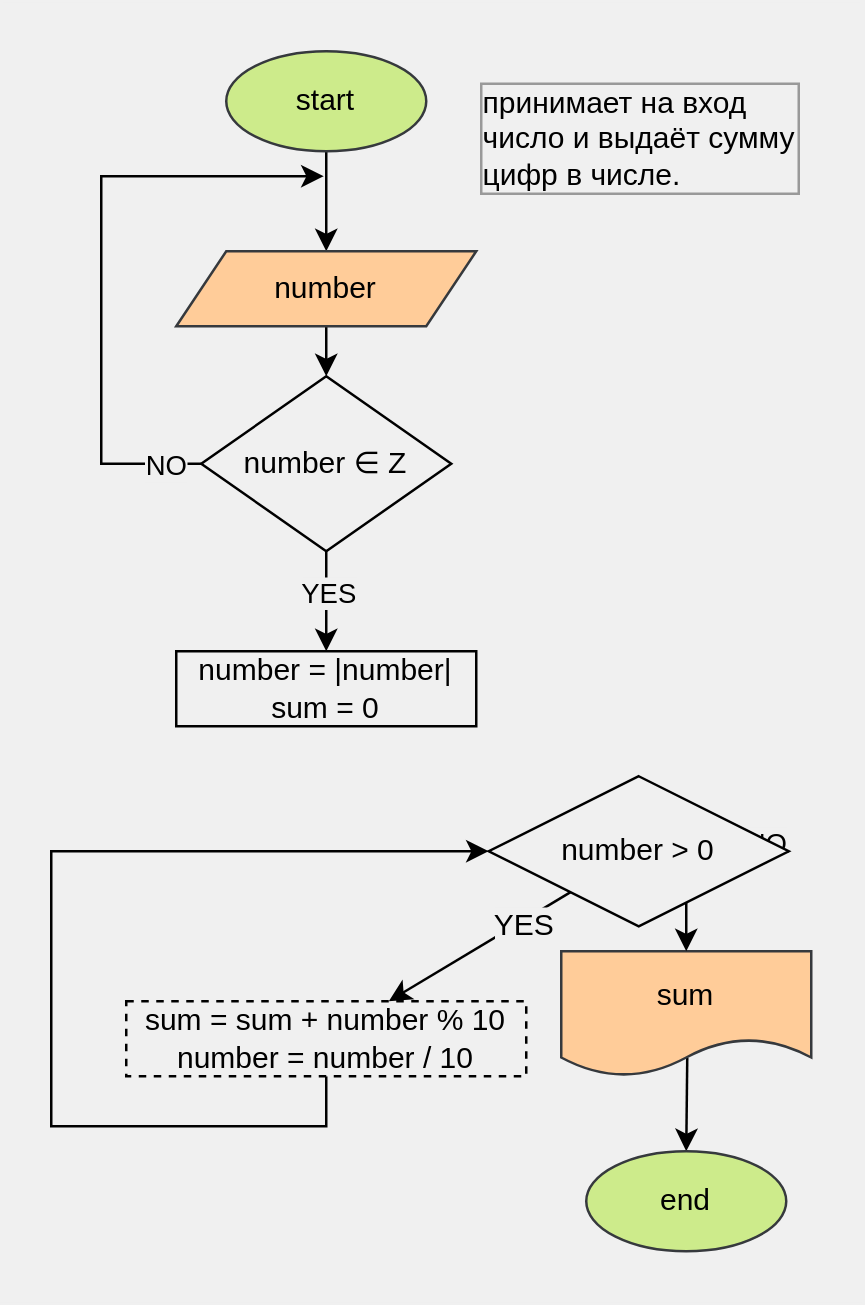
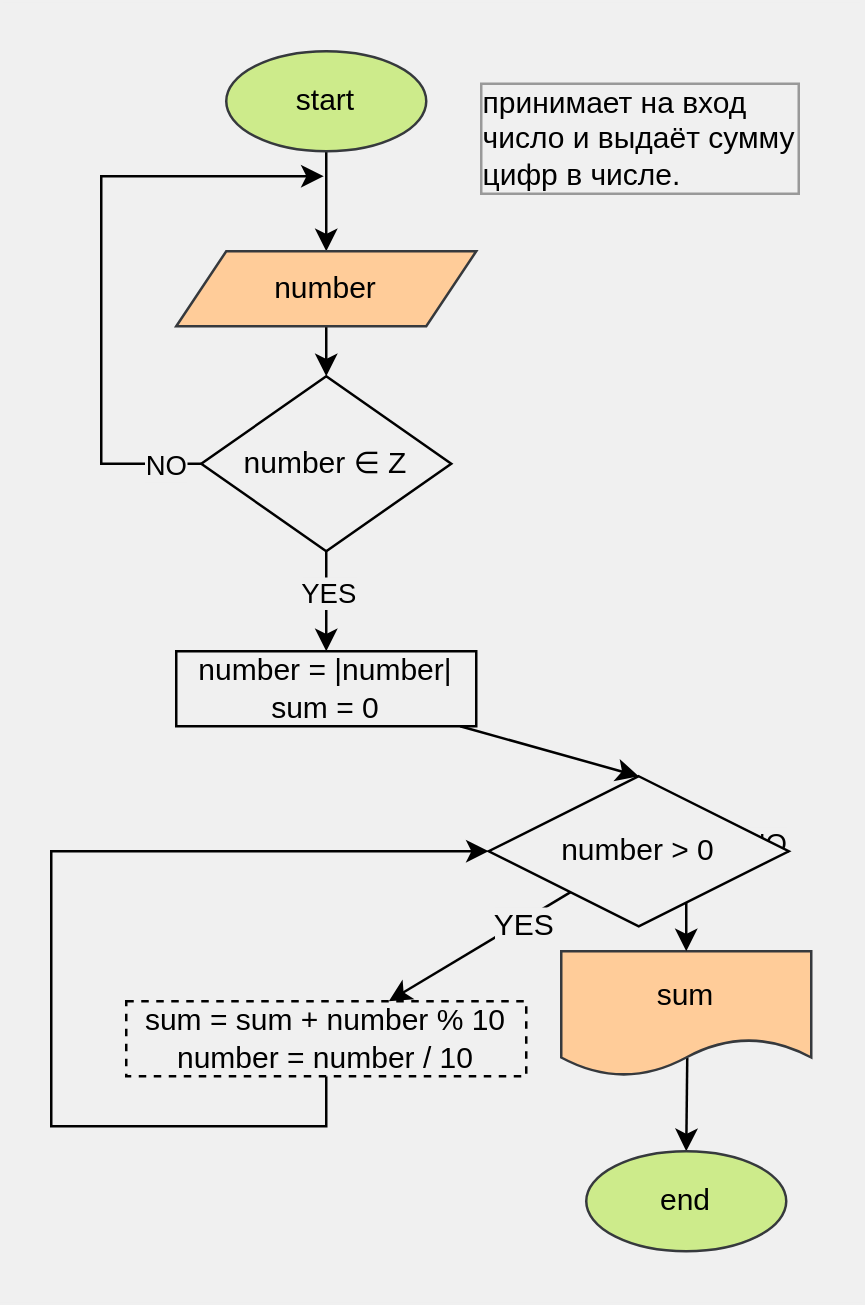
none -> (542, 749)
